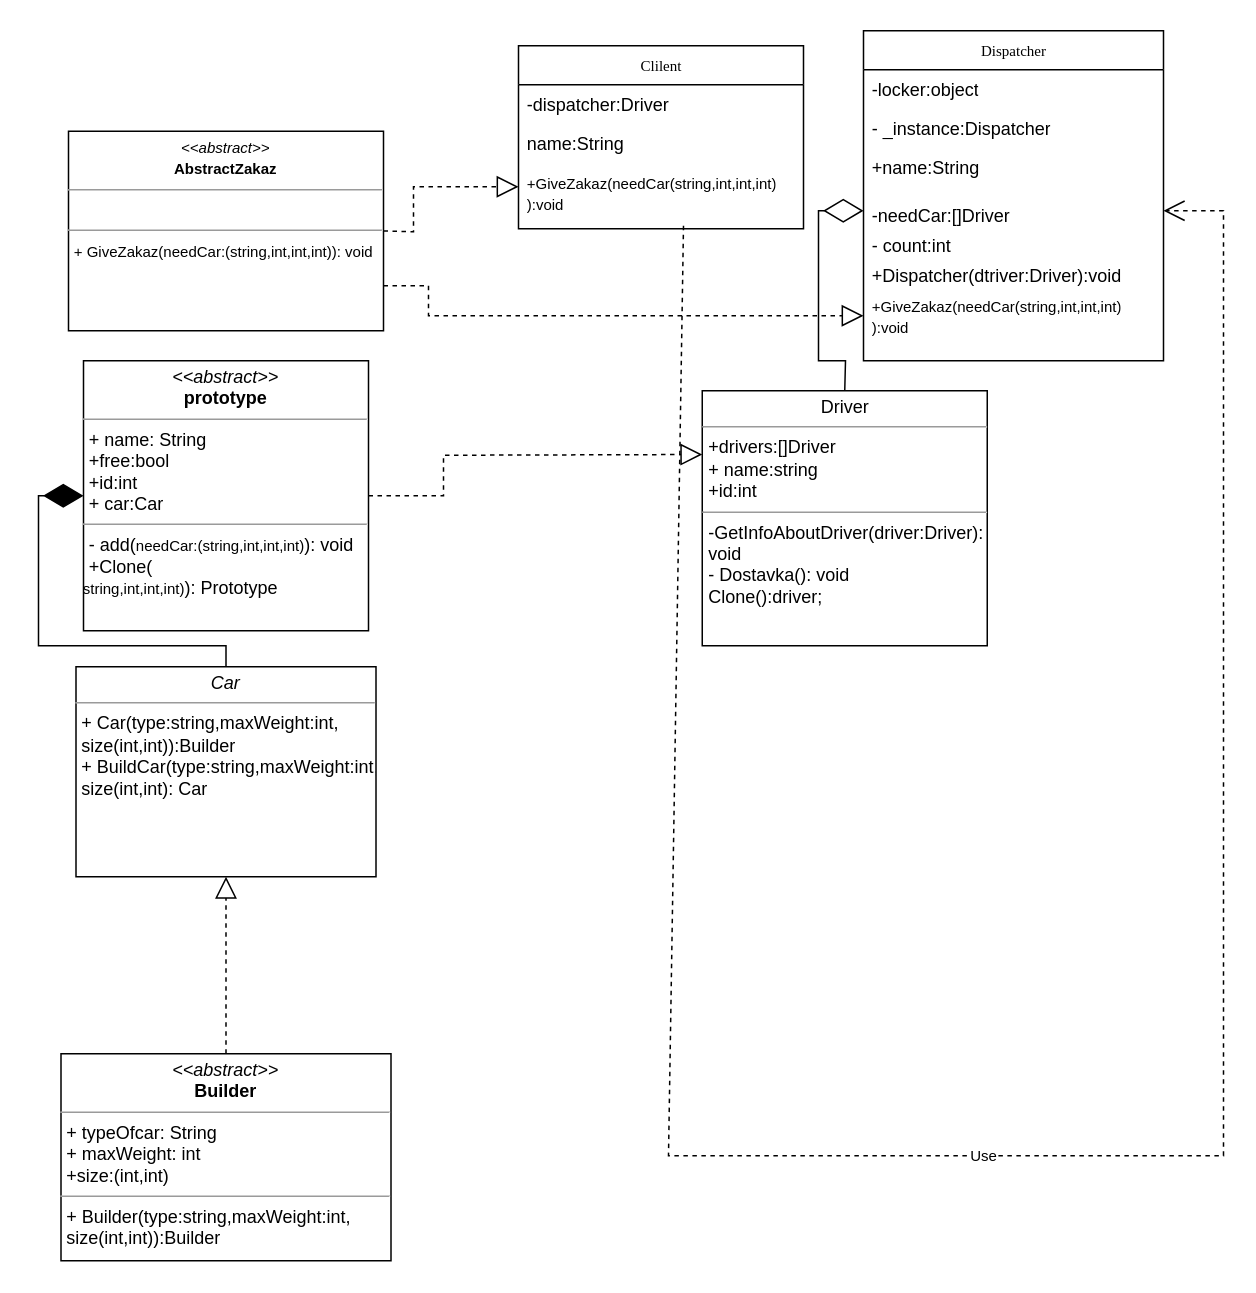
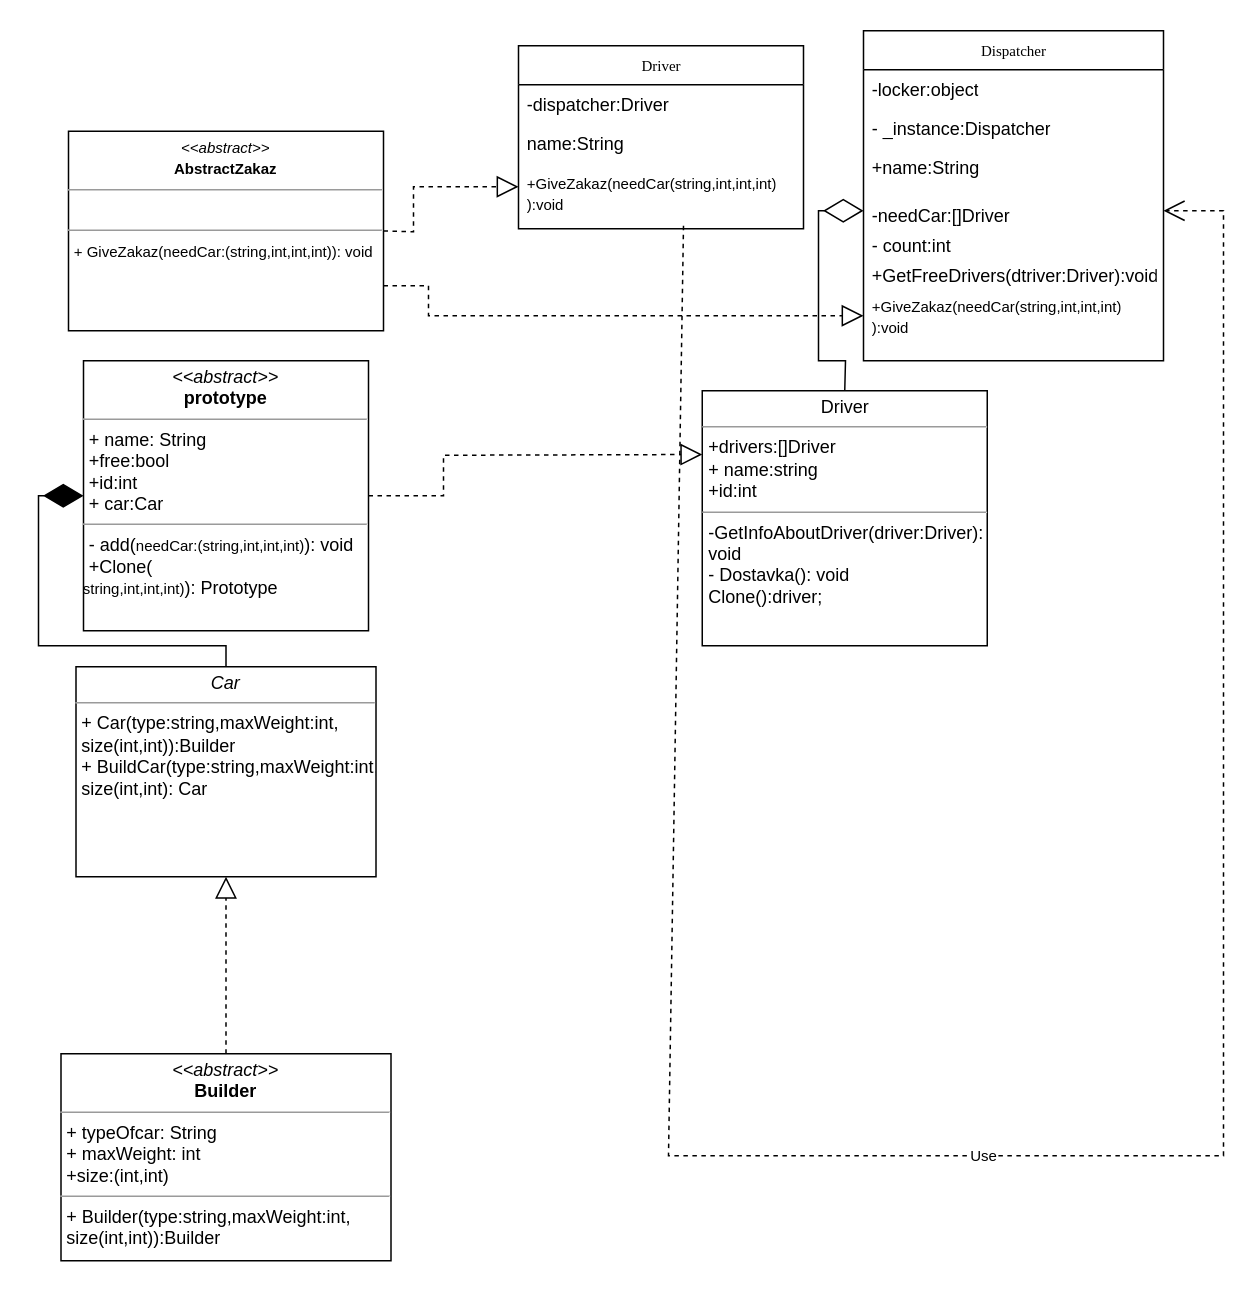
(662, 65) -> (662, 65)
(1015, 288) -> (1015, 288)
